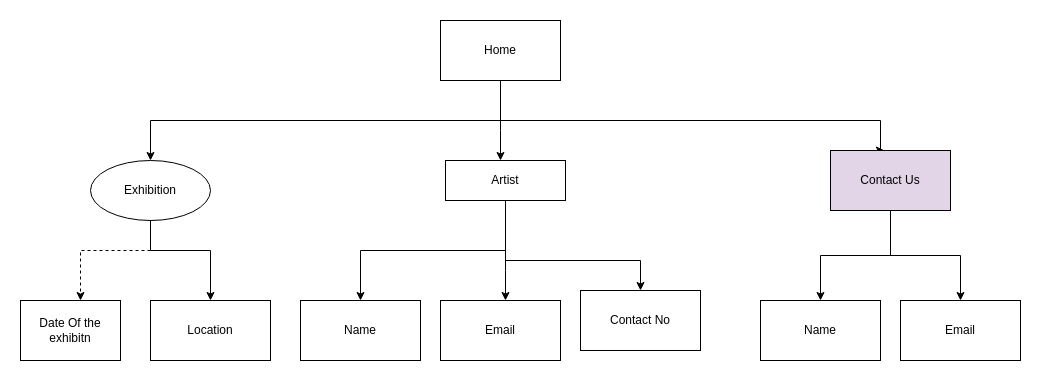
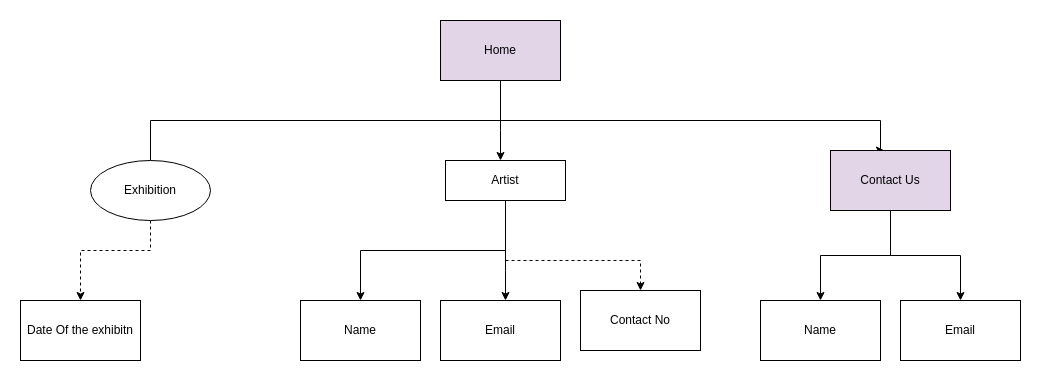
(501, 51) -> (501, 51)
(151, 152) -> (151, 155)
(203, 251) -> none
(585, 261) -> (585, 261)
(71, 331) -> (81, 331)
(211, 331) -> none
